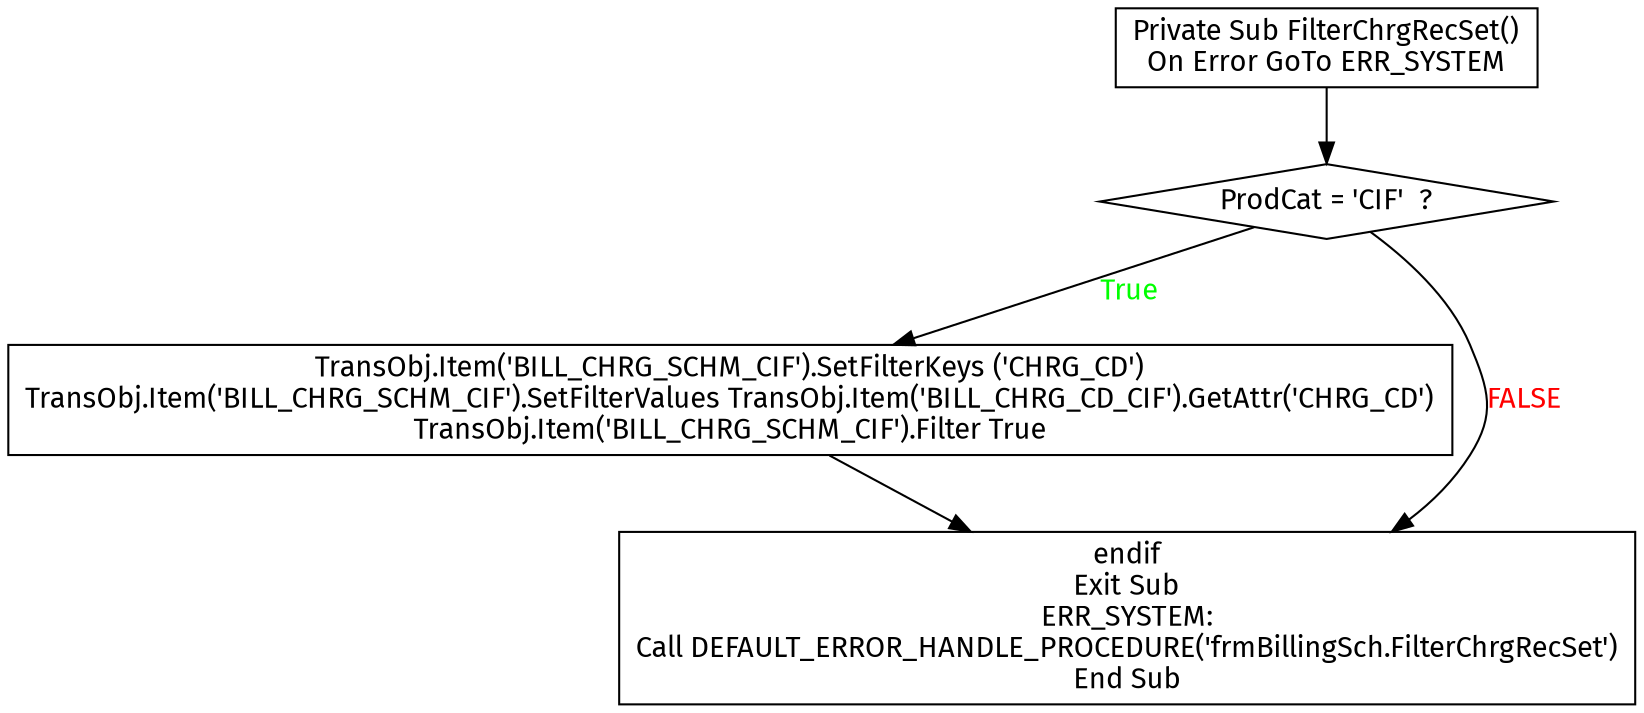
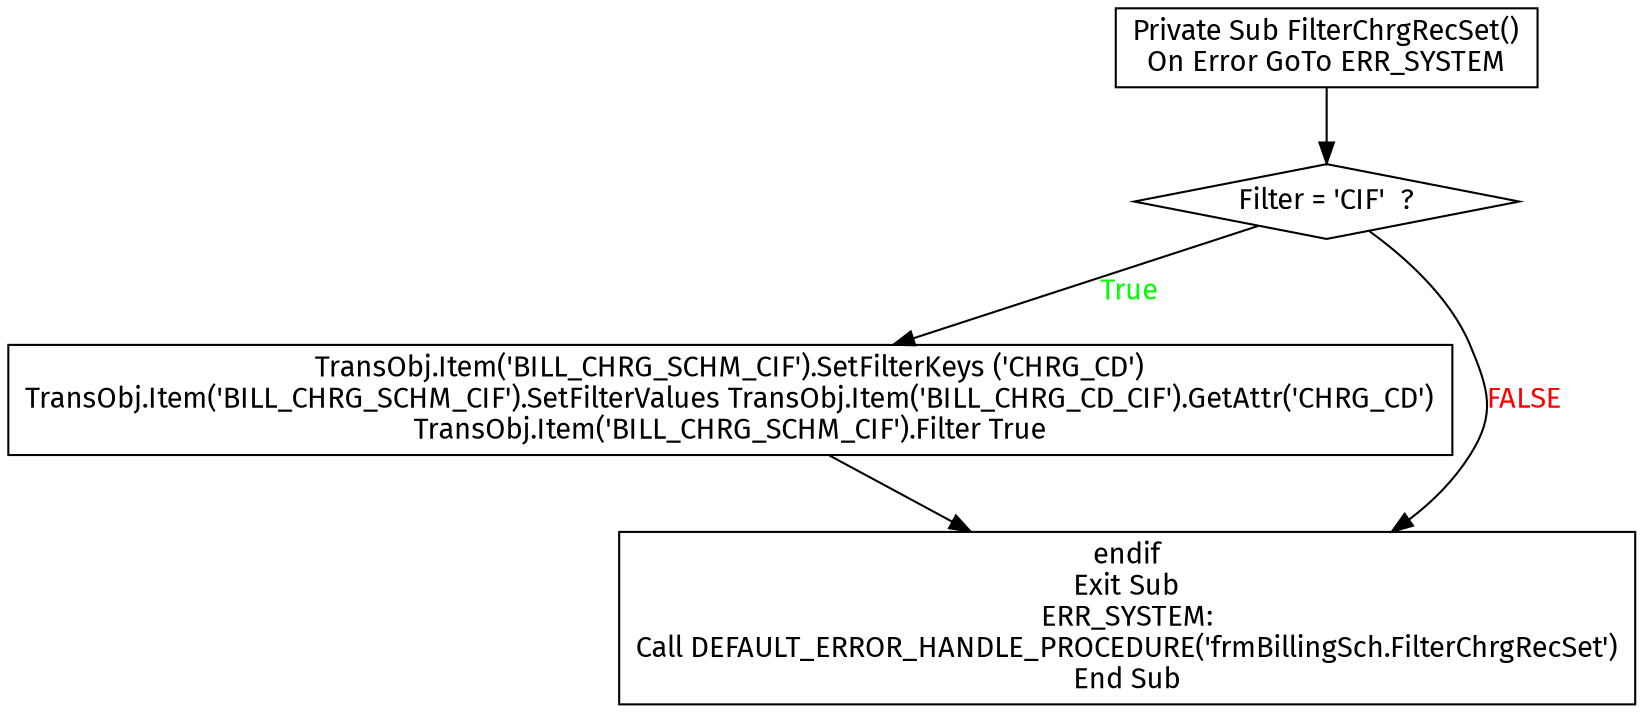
(1327, 202) -> (1327, 202)
